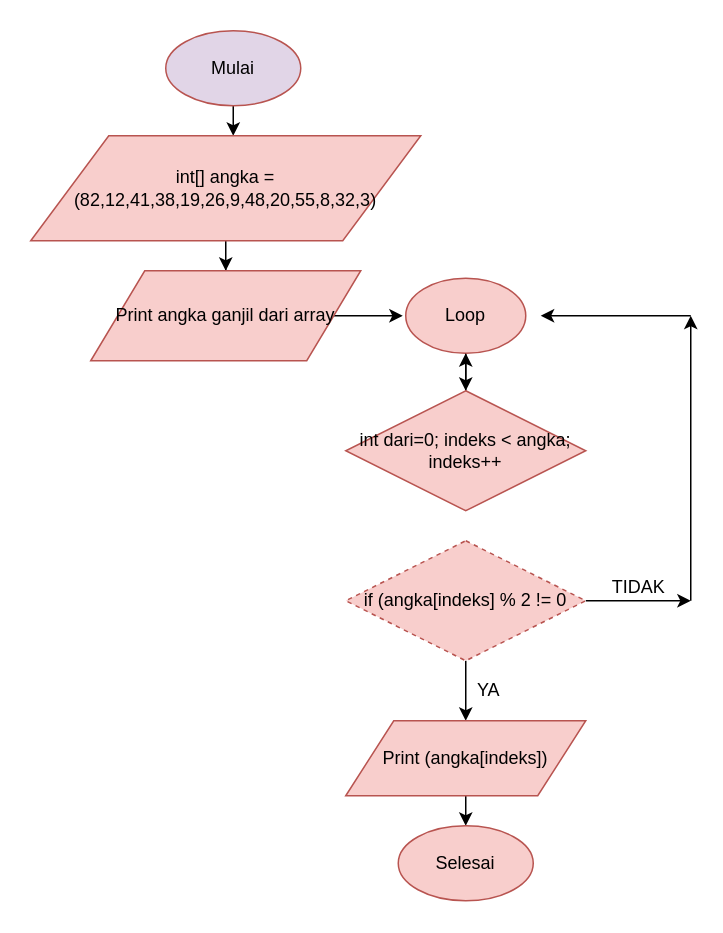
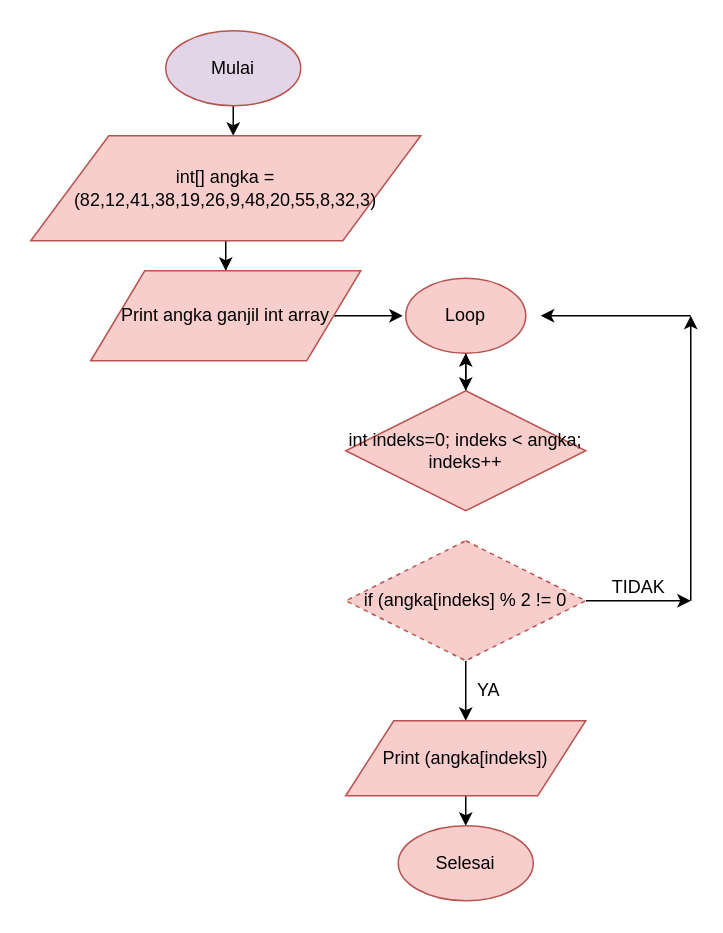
(226, 316) -> (226, 316)
(466, 451) -> (466, 451)
